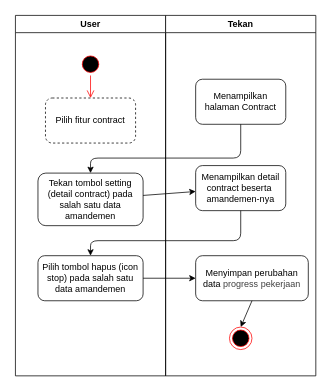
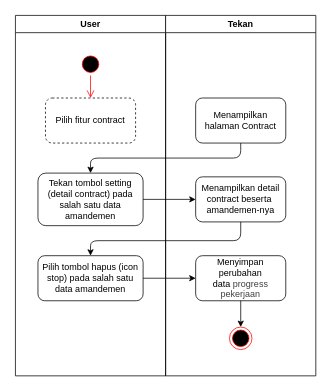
(240, 102) -> (240, 120)
(240, 188) -> (240, 199)
(252, 278) -> (240, 278)
